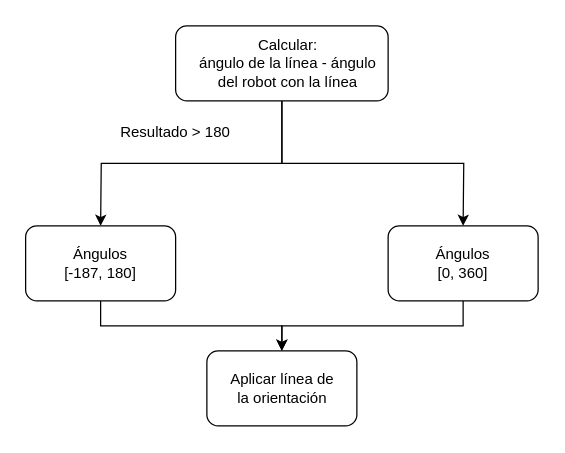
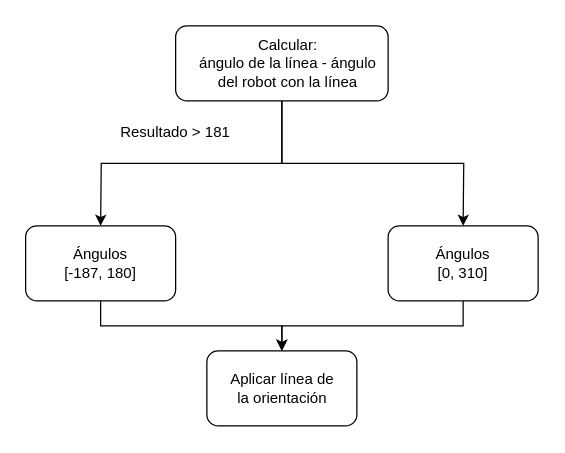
(176, 132) -> (176, 132)
(463, 263) -> (463, 263)
